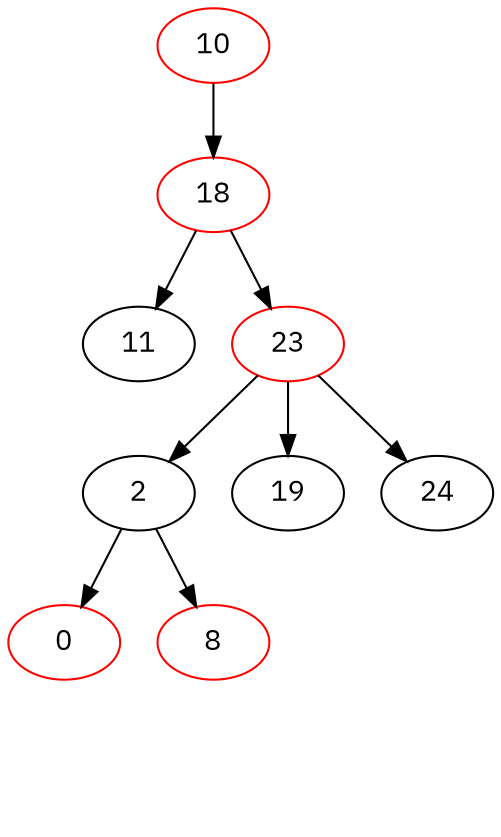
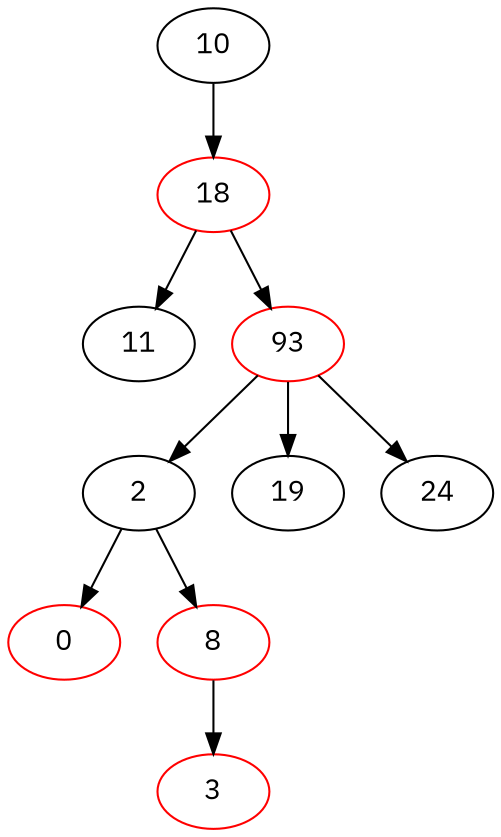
(213, 46) -> (213, 46)
(288, 344) -> (288, 344)
none -> (213, 792)
